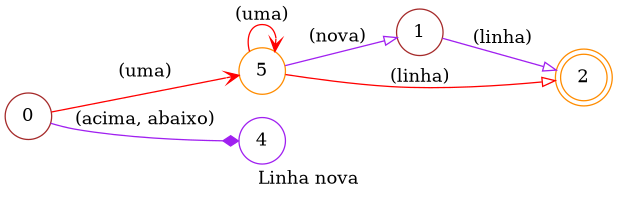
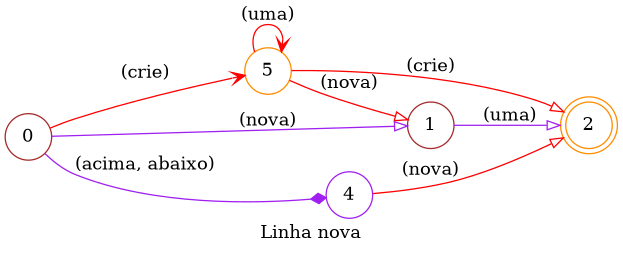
(502, 38) -> (510, 116)
(335, 53) -> (342, 100)
(145, 72) -> (145, 73)
(420, 77) -> (431, 67)
none -> (223, 131)
none -> (465, 178)
